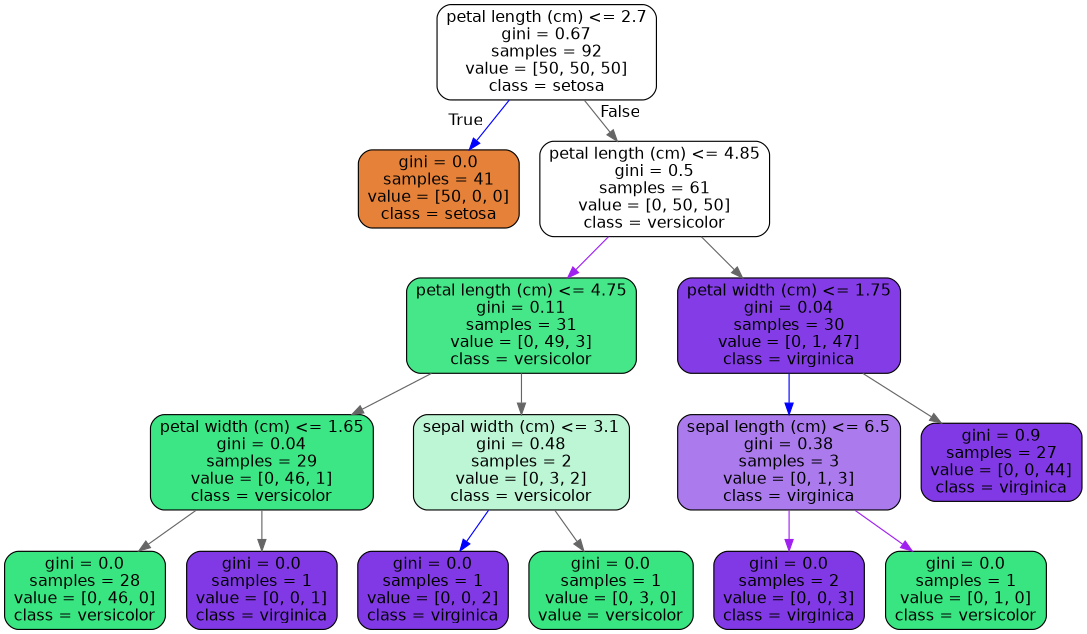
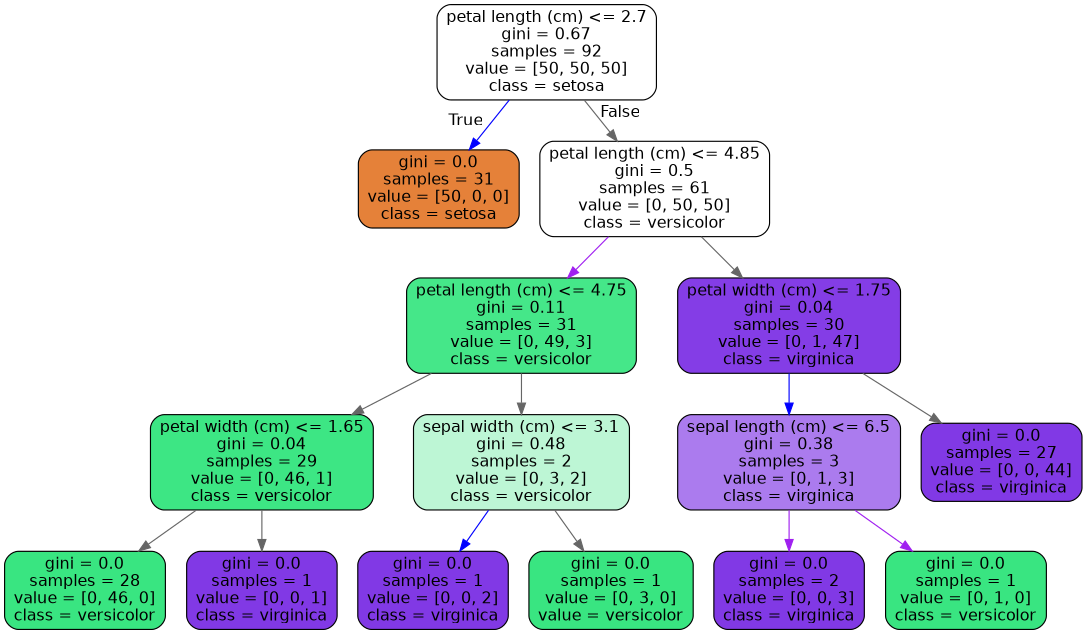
(439, 189) -> (439, 189)
(1002, 462) -> (1002, 462)
